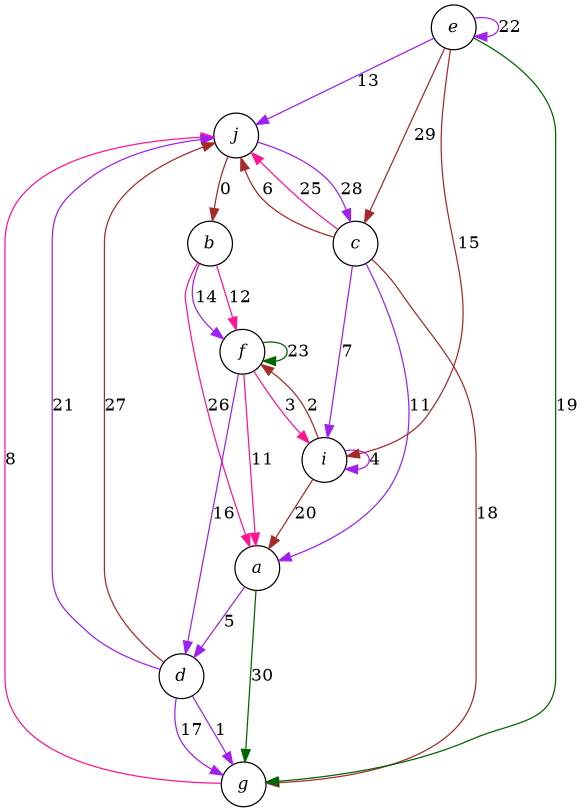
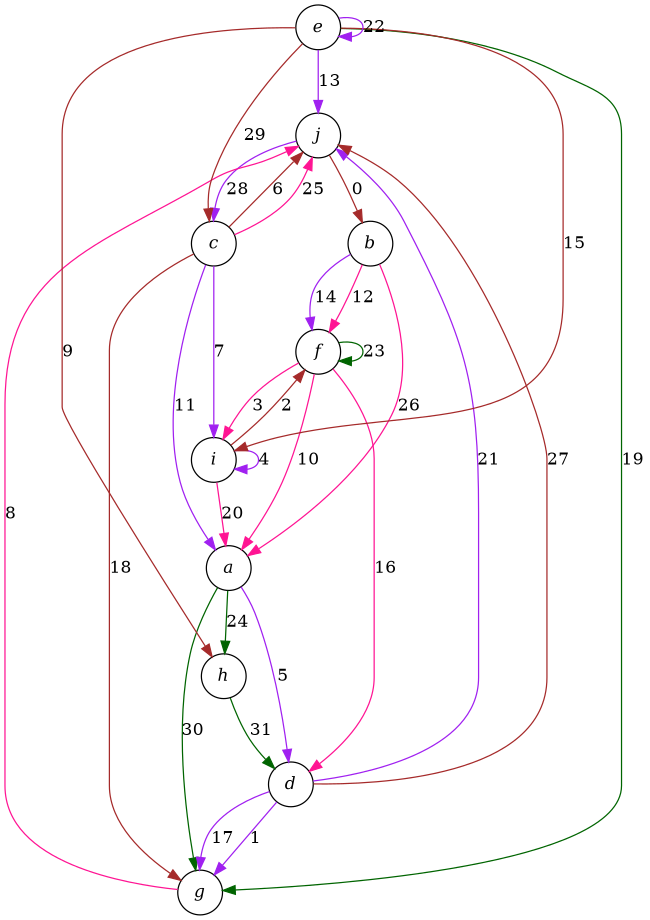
(263, 460) -> (309, 460)
(213, 508) -> (374, 570)
(294, 509) -> (220, 508)
none -> (224, 676)
